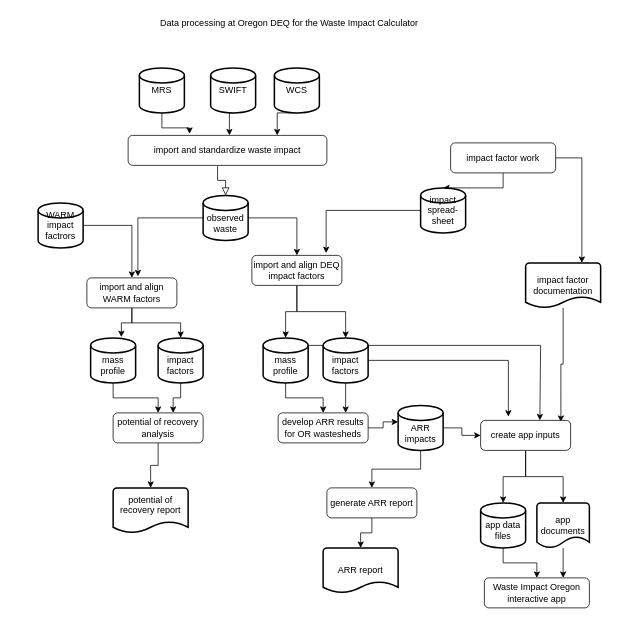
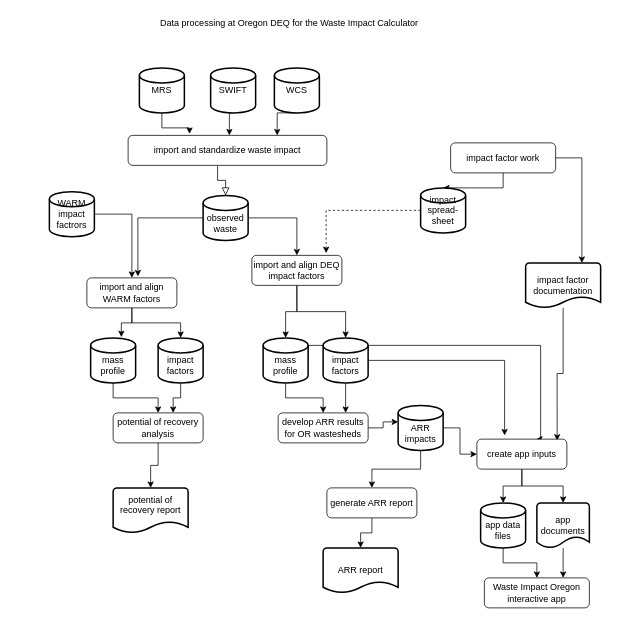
(355, 210) -> (355, 210)
(60, 225) -> (72, 214)
(525, 435) -> (522, 454)
